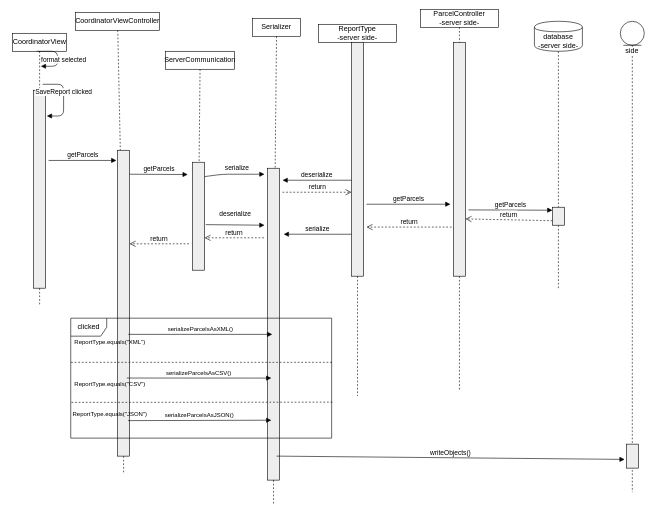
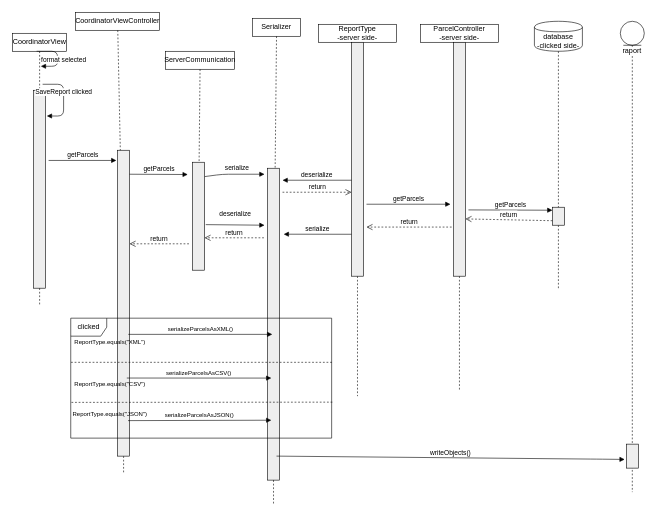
(459, 18) -> (459, 33)
(558, 41) -> (558, 41)
(632, 51) -> (632, 56)
